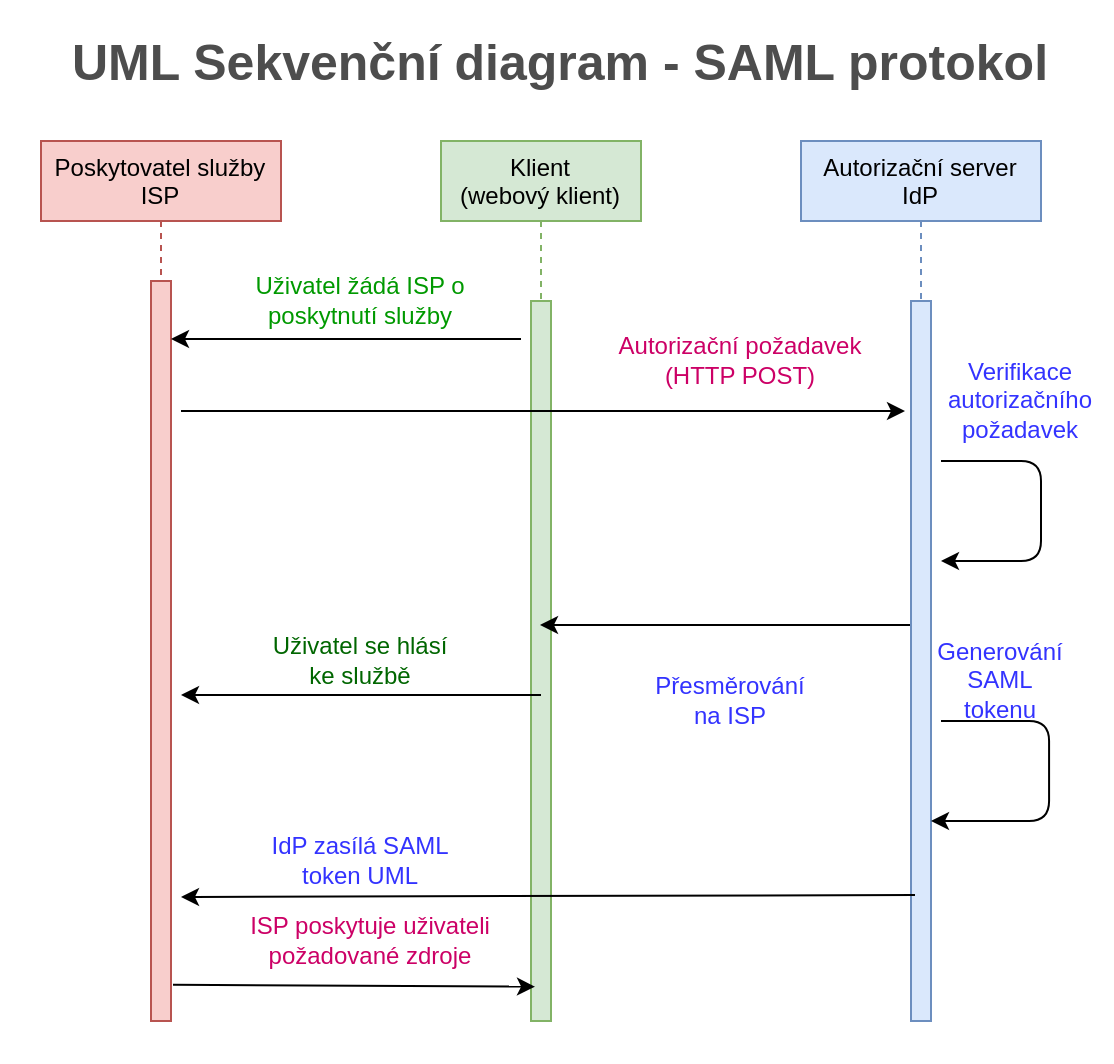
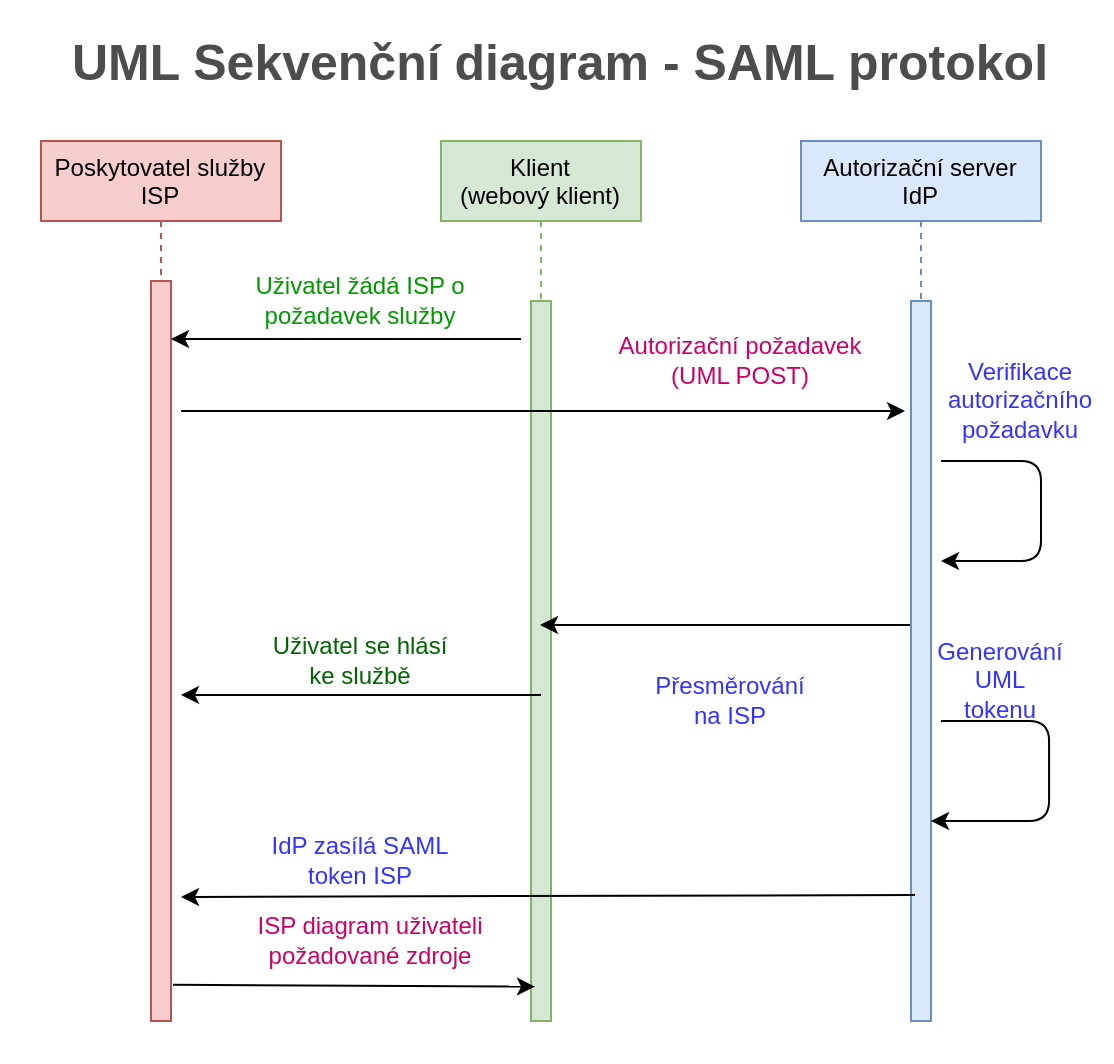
(361, 301) -> (361, 301)
(741, 361) -> (741, 361)
(1021, 401) -> (1021, 401)
(1001, 681) -> (1001, 681)
(361, 861) -> (361, 861)
(371, 941) -> (371, 941)
